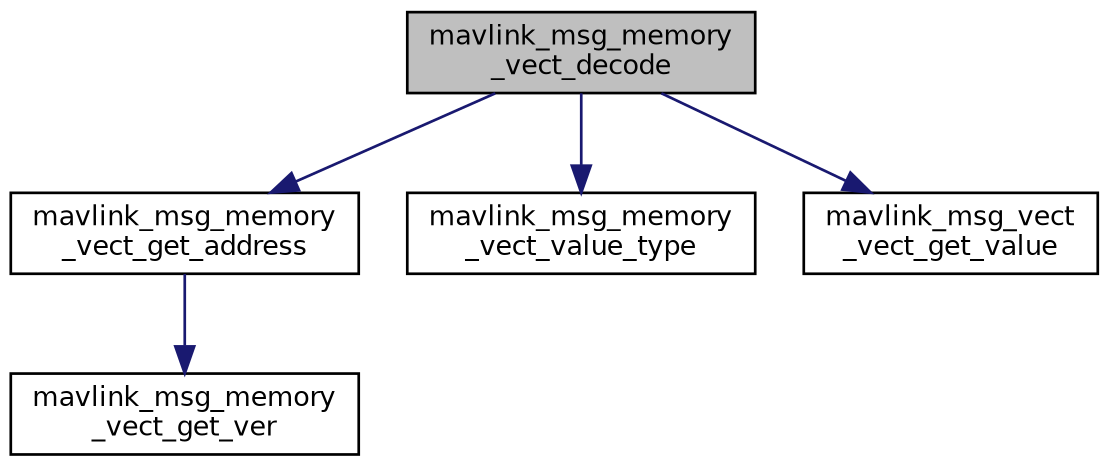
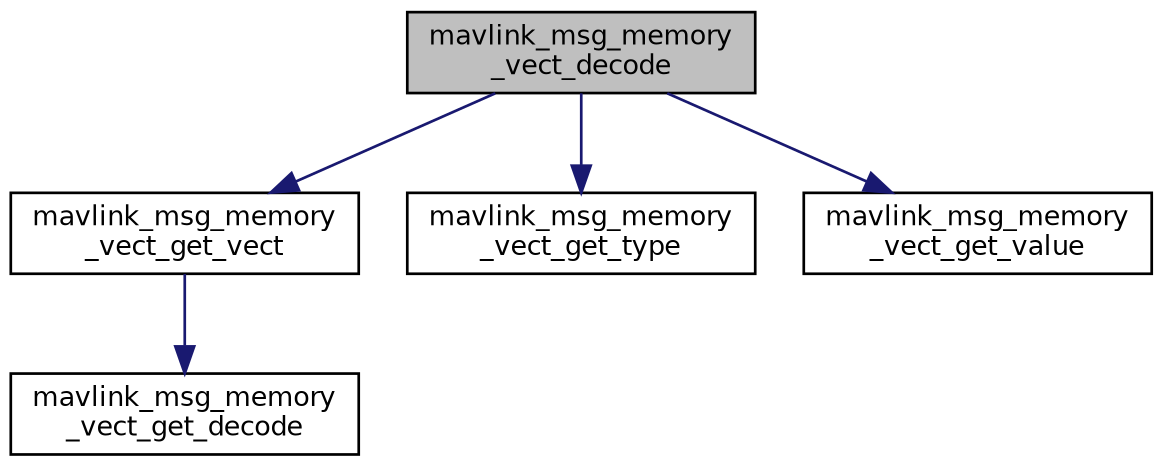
(185, 233) -> (185, 233)
(581, 233) -> (581, 233)
(951, 233) -> (978, 233)
(185, 414) -> (185, 414)
